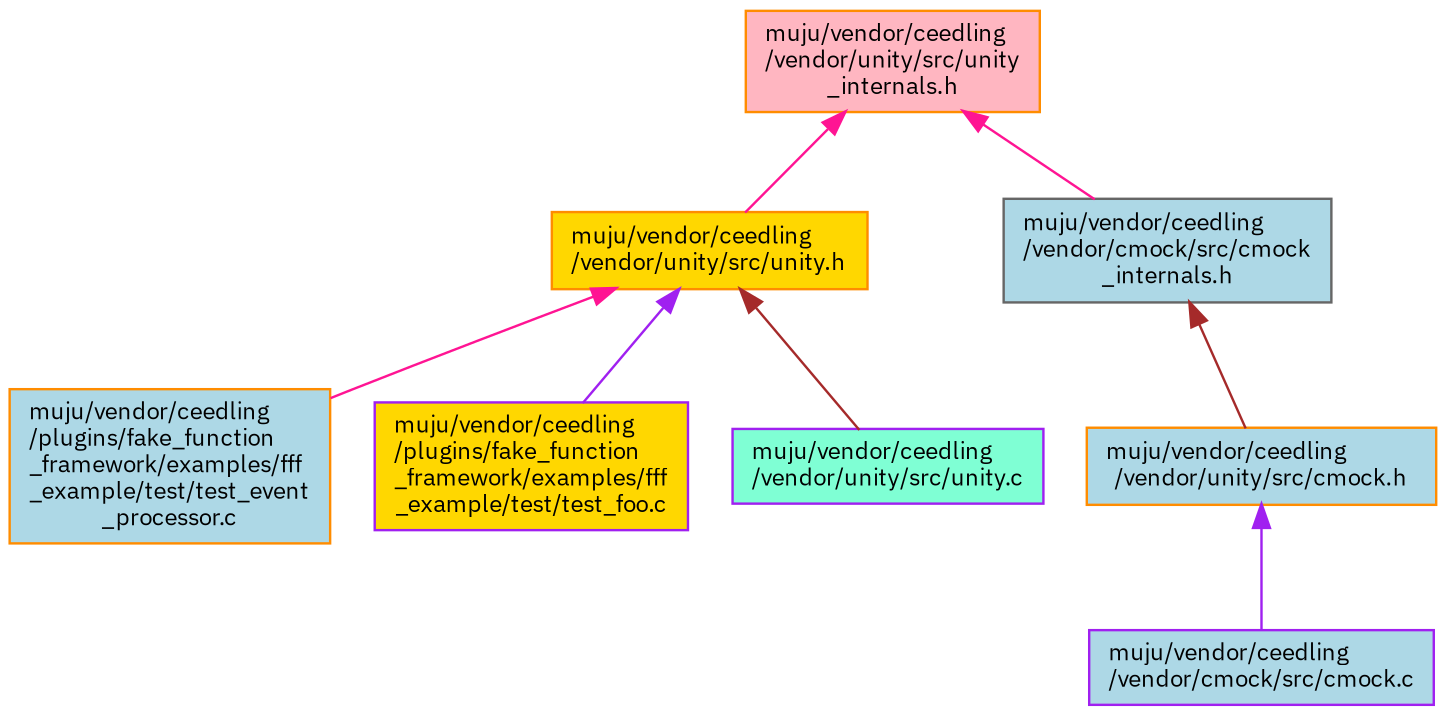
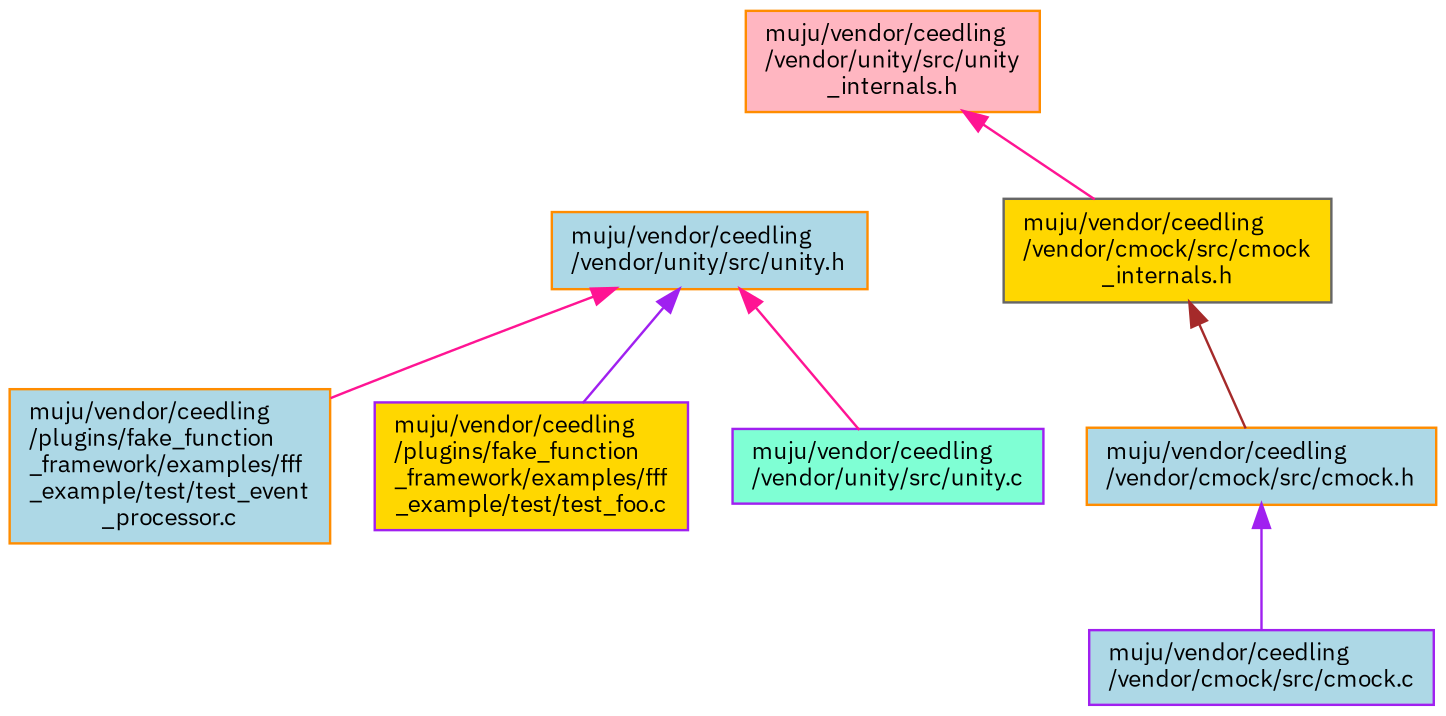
(787, 171) -> none
(710, 251) -> (710, 251)
(1168, 251) -> (1168, 251)
(808, 369) -> (808, 369)
(1261, 466) -> (1261, 466)
